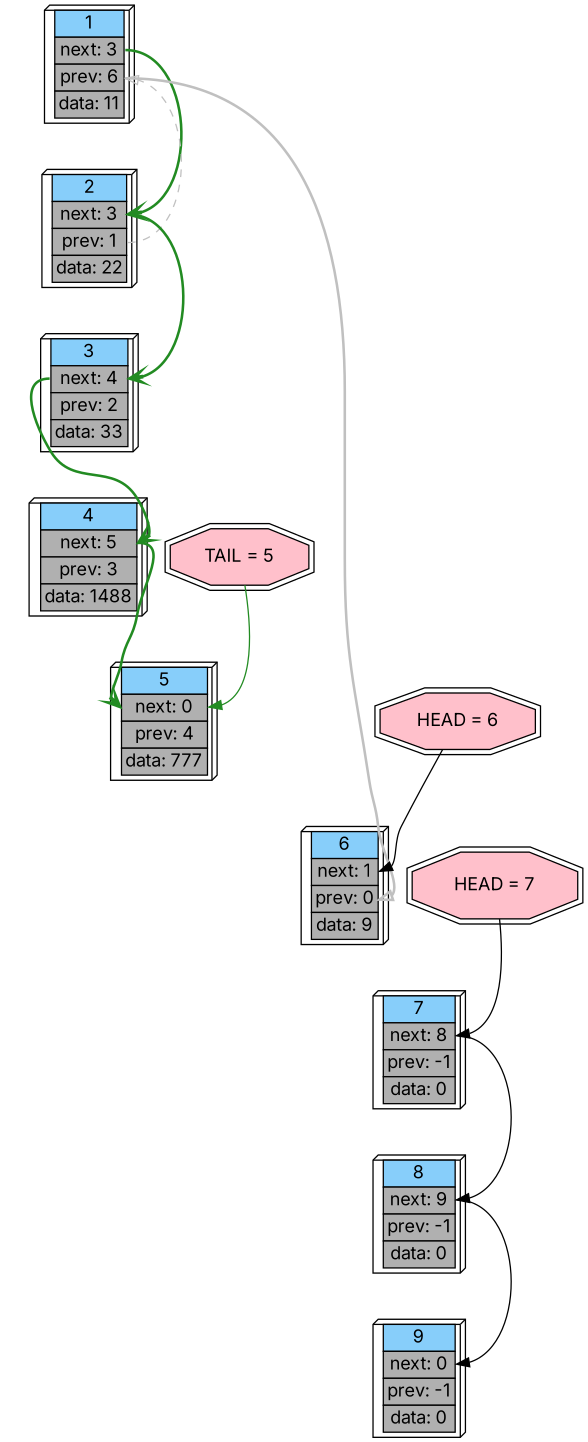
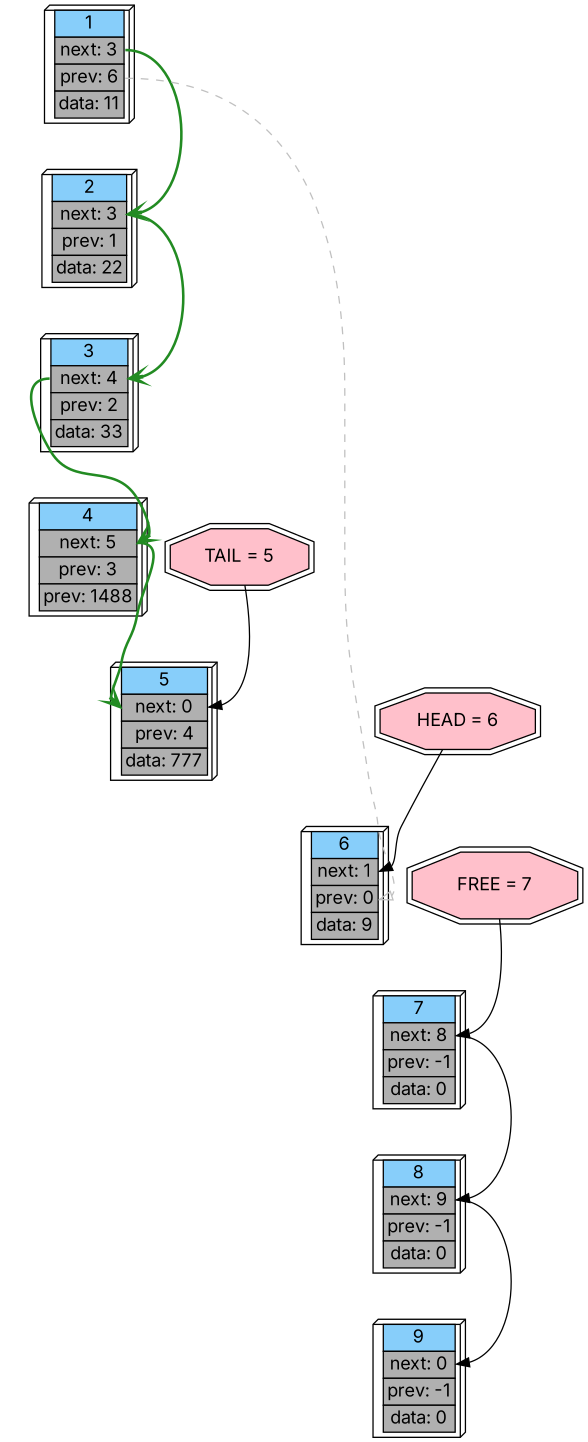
(179, 187) -> none
(345, 429) -> (345, 429)
(89, 597) -> (88, 597)
(249, 650) -> (249, 650)
(495, 886) -> (495, 886)
